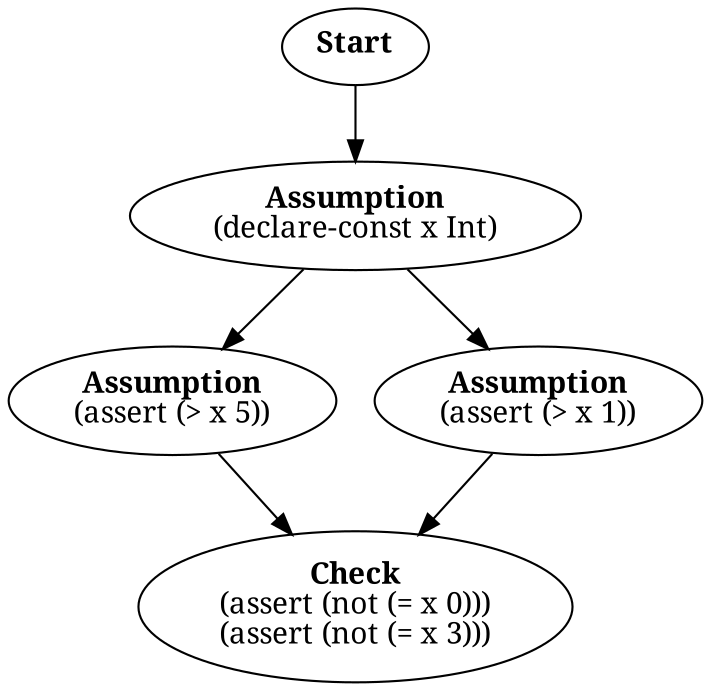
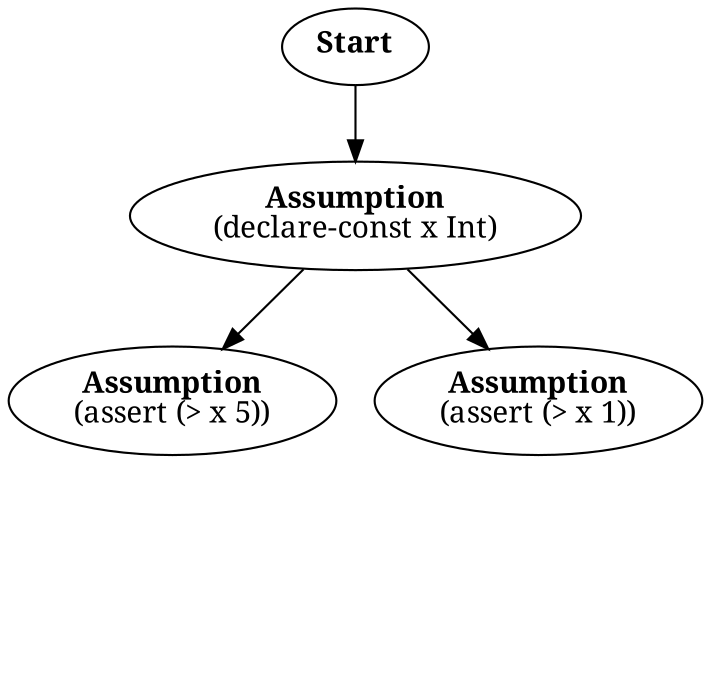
(355, 607) -> none
